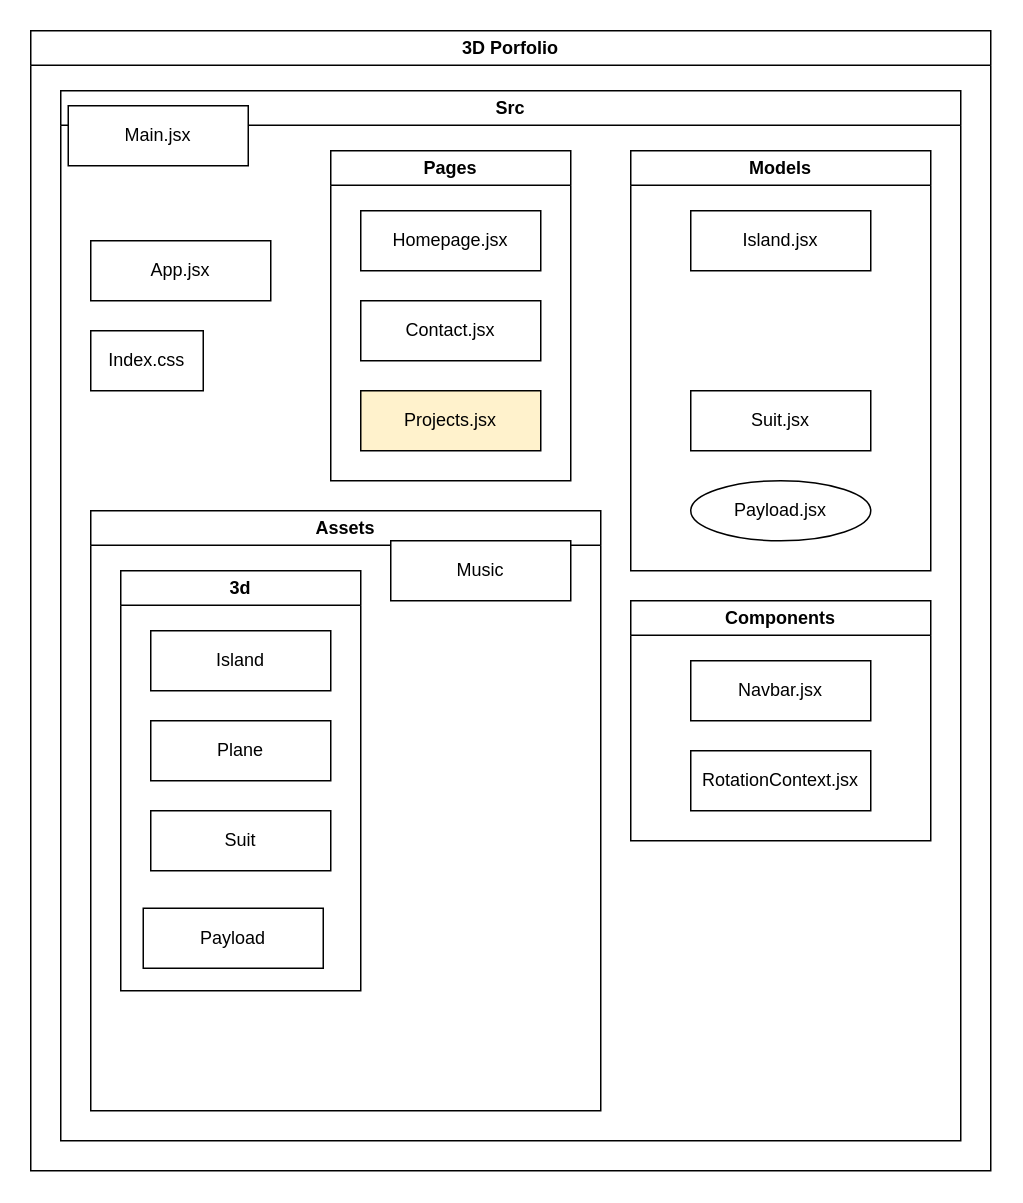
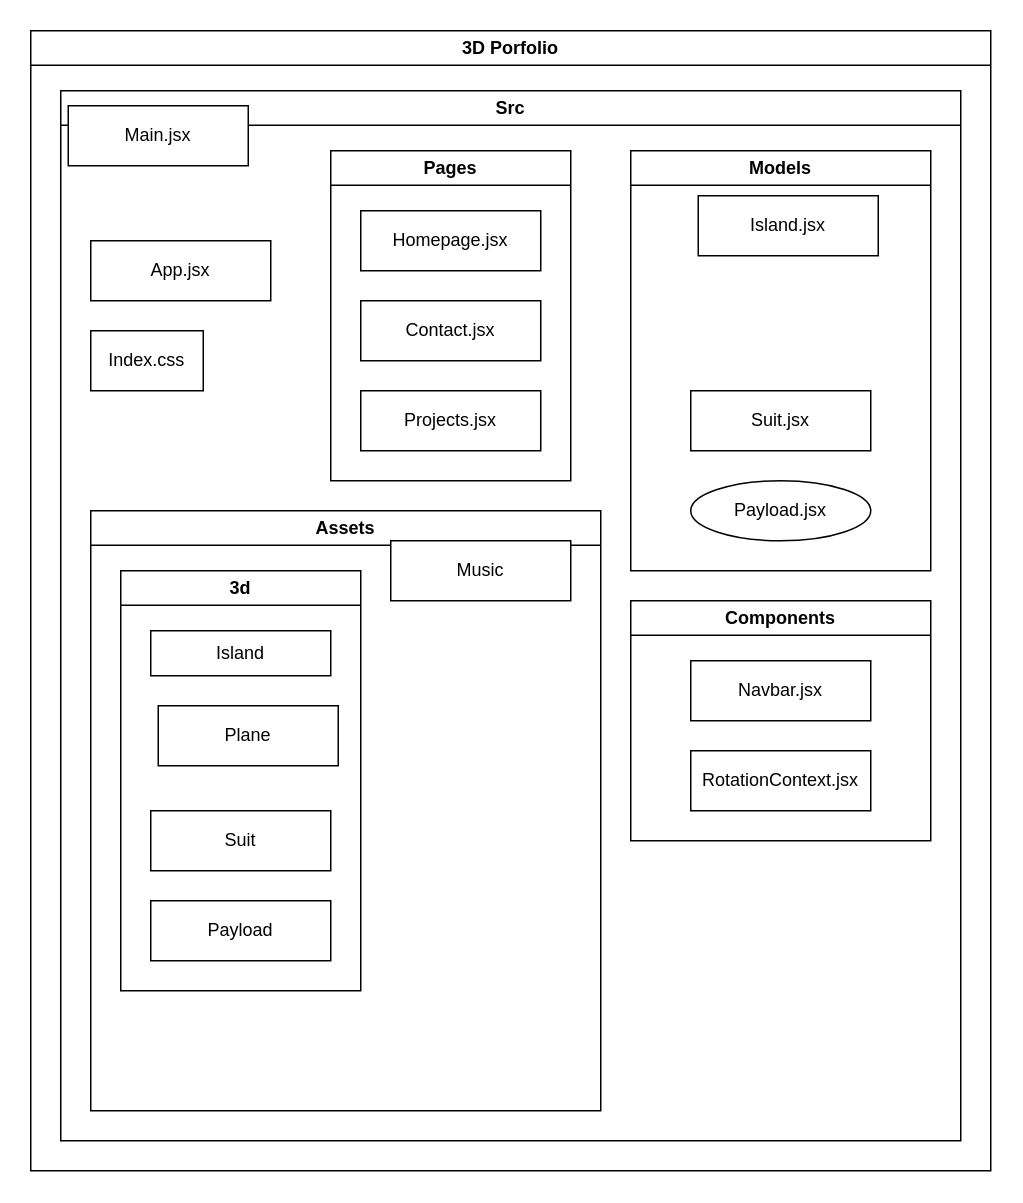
(781, 241) -> (788, 226)
(451, 421) -> (451, 421)
(241, 661) -> (241, 653)
(241, 751) -> (248, 736)
(233, 938) -> (241, 931)
